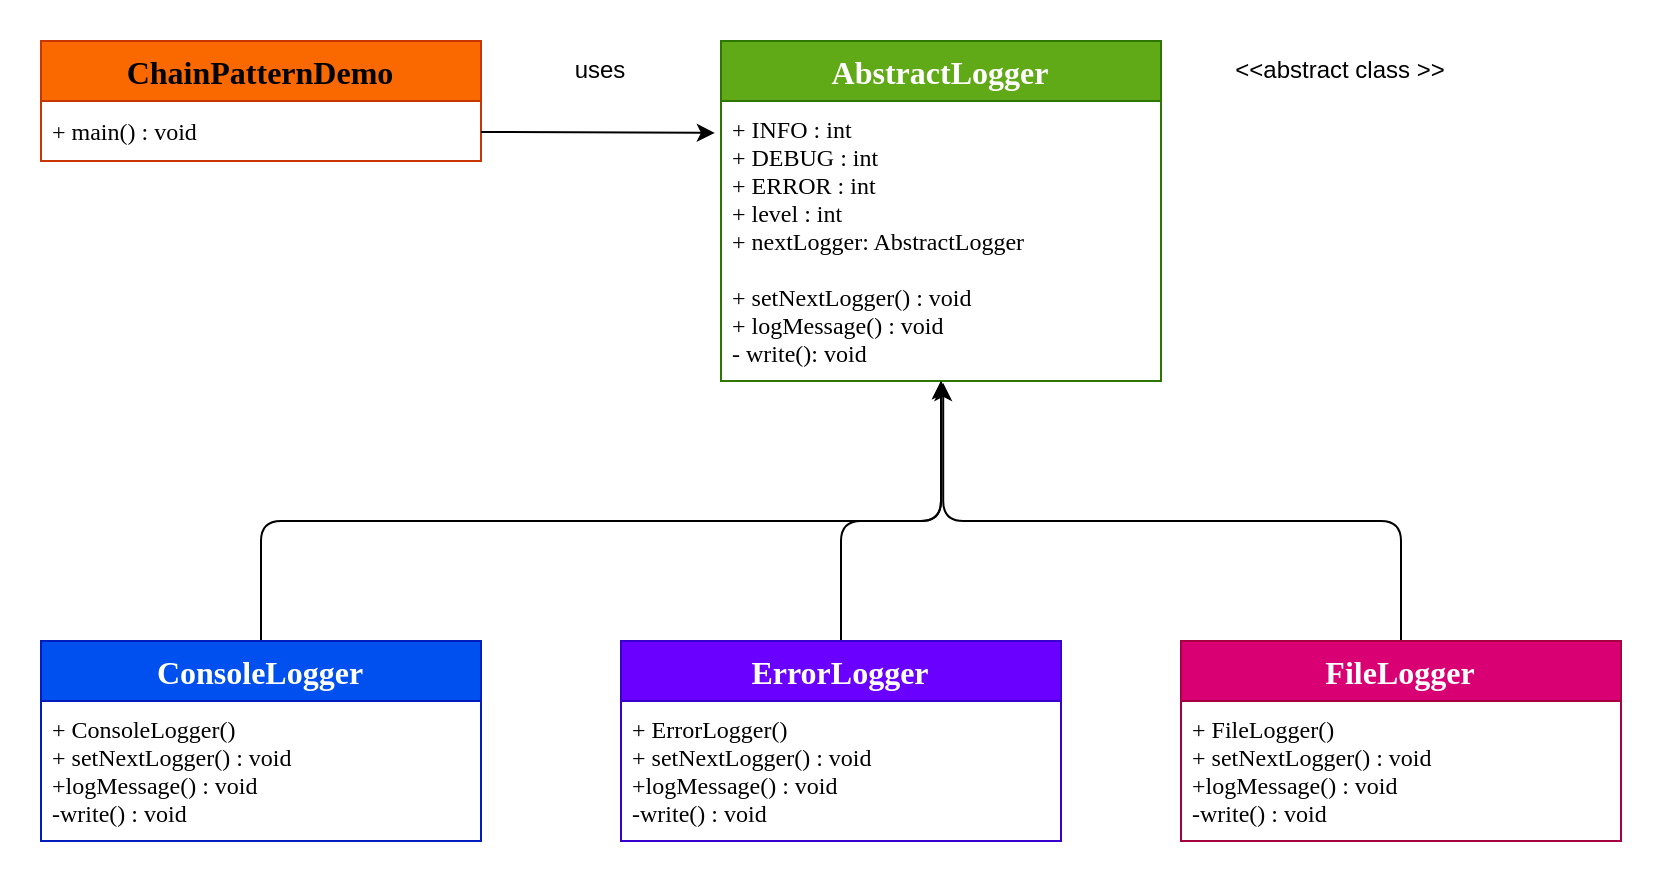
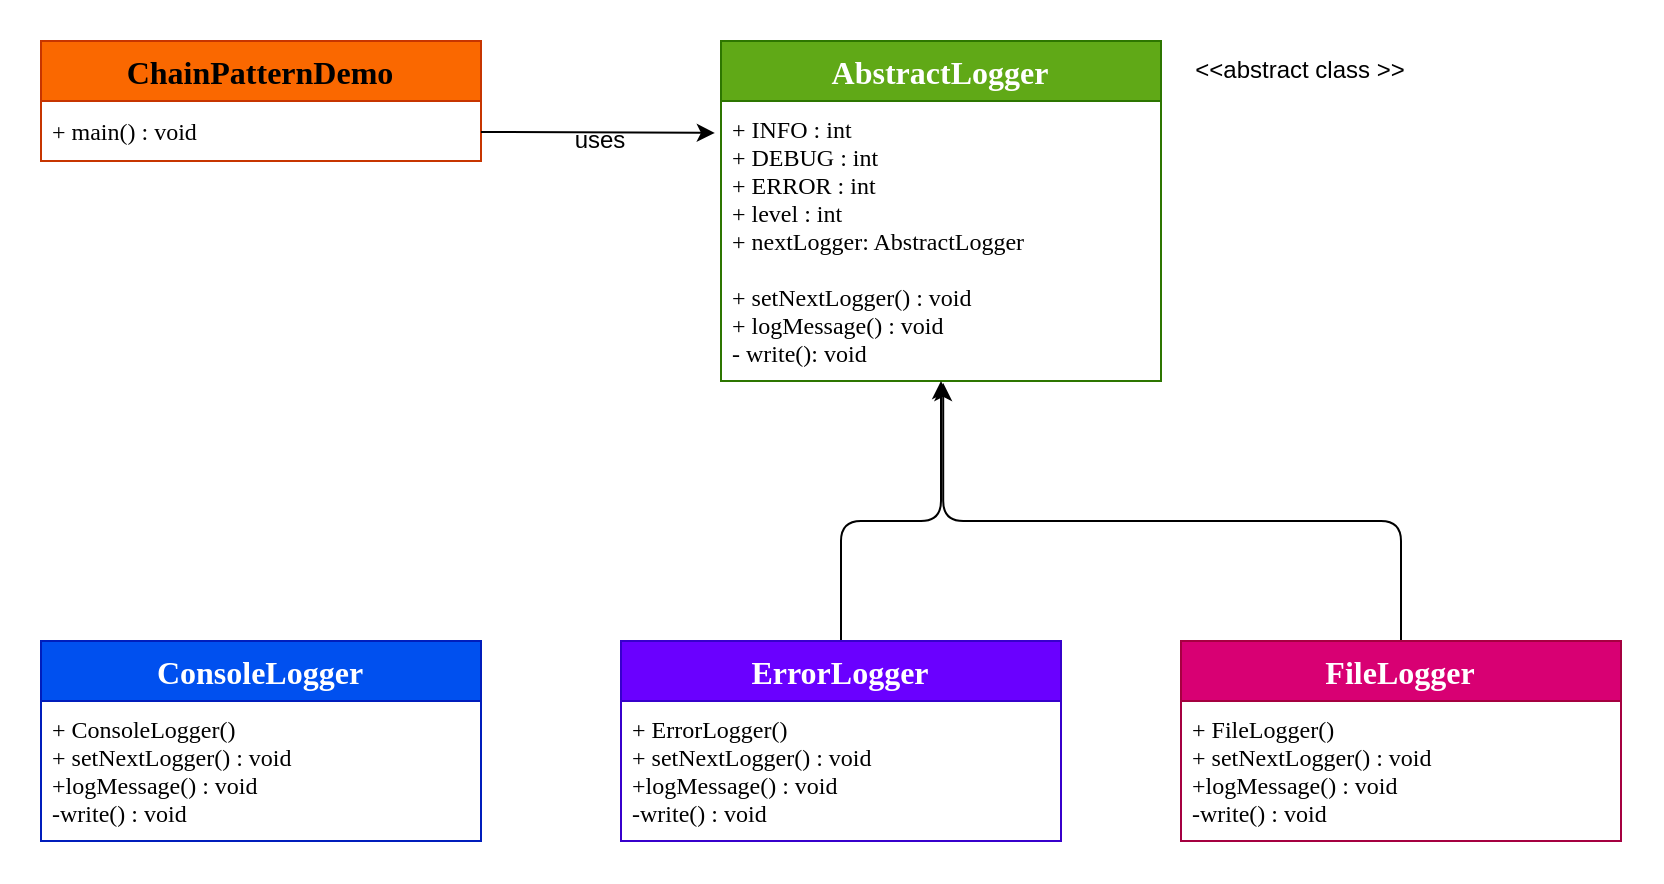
(601, 71) -> (601, 141)
(1341, 71) -> (1301, 71)
(501, 521) -> none
